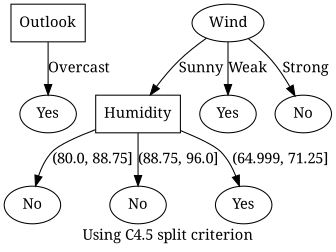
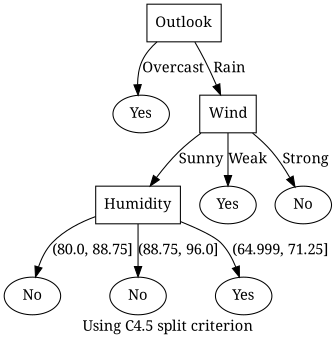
(228, 23) -> (228, 114)
none -> (206, 63)
